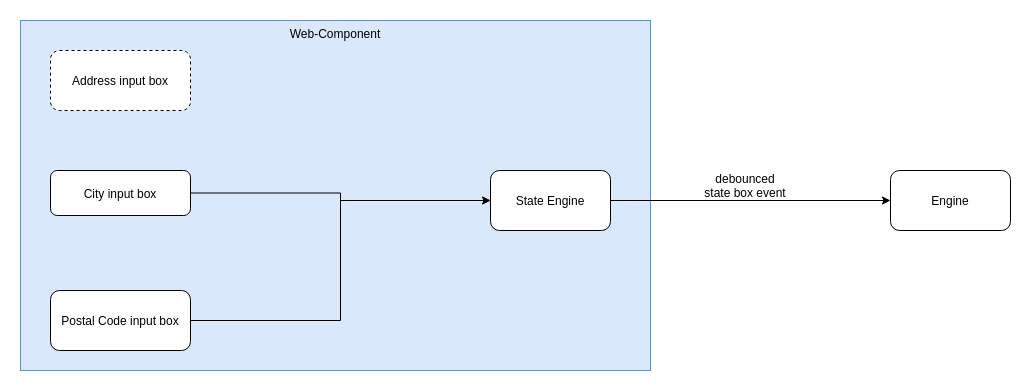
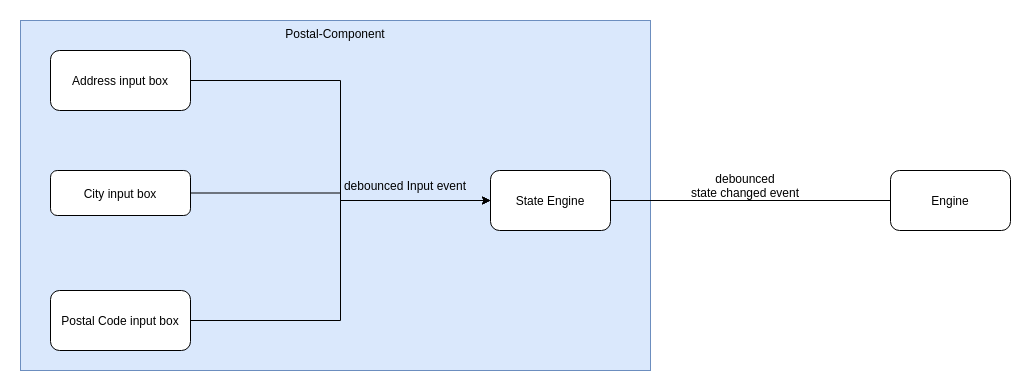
(335, 34) -> (335, 34)
(121, 81) -> (121, 81)
none -> (321, 81)
(745, 179) -> (745, 179)
none -> (406, 186)
(882, 201) -> (885, 201)
